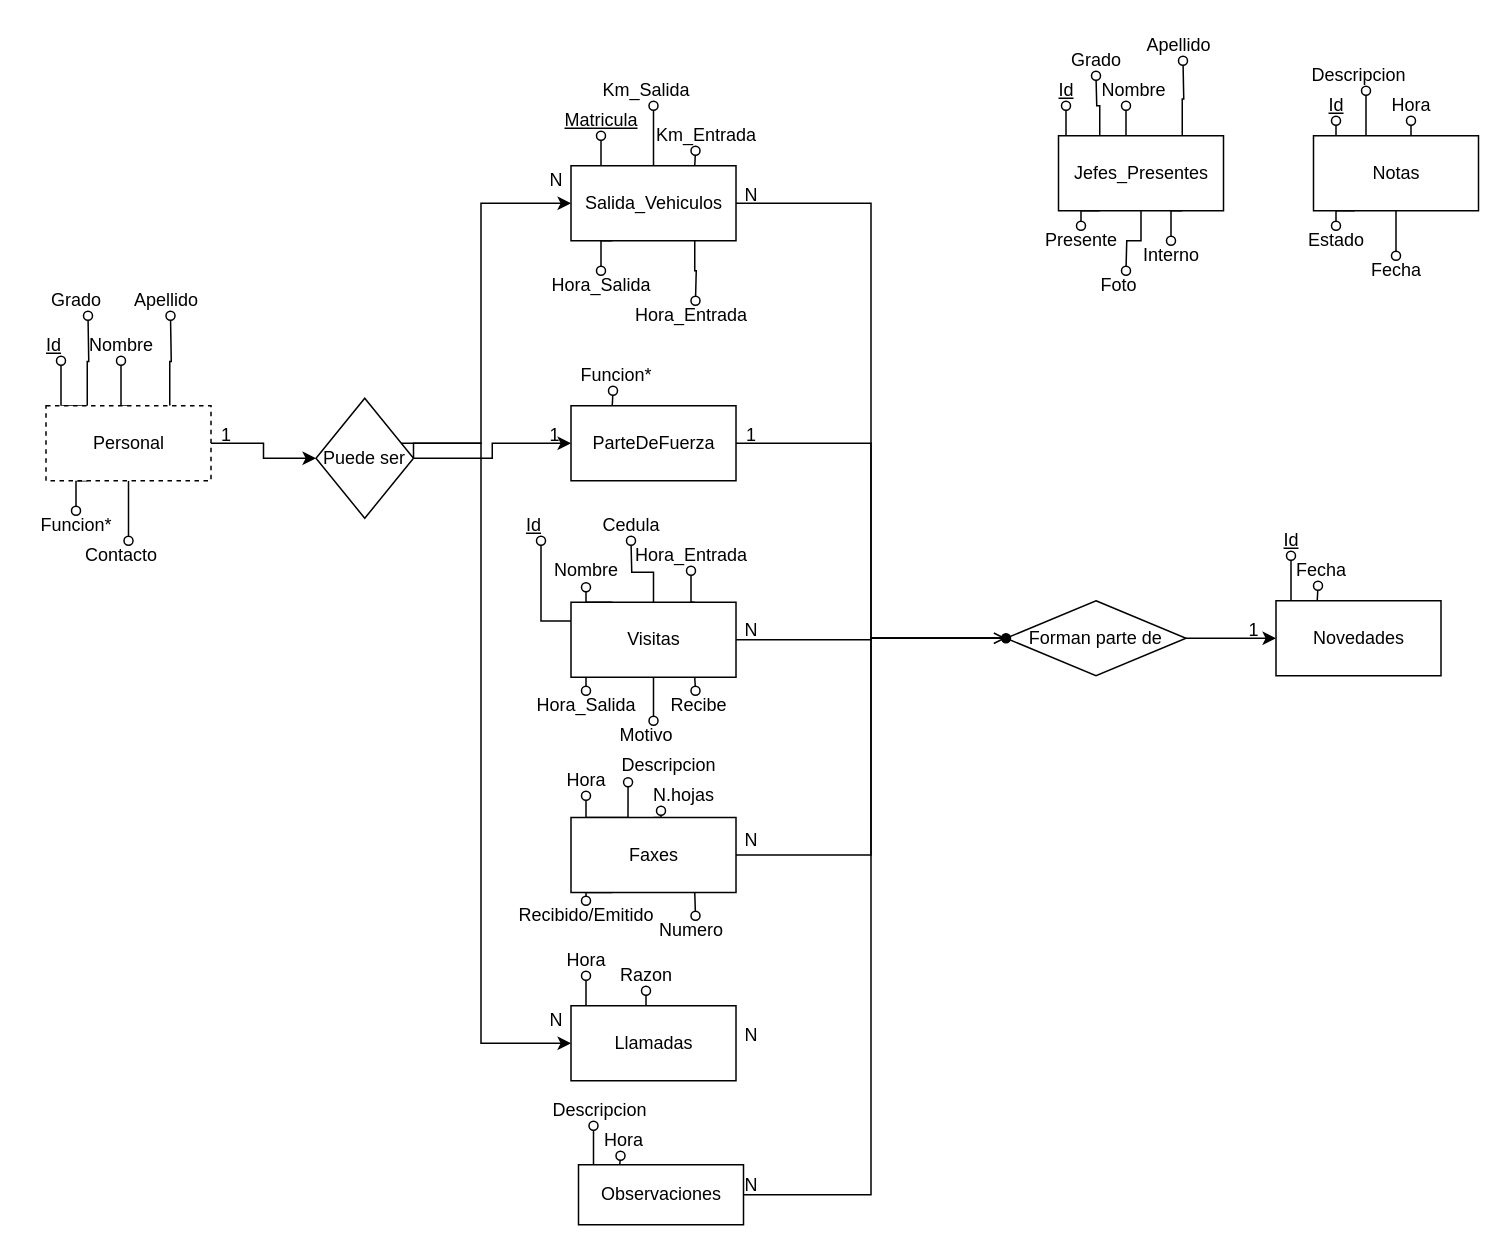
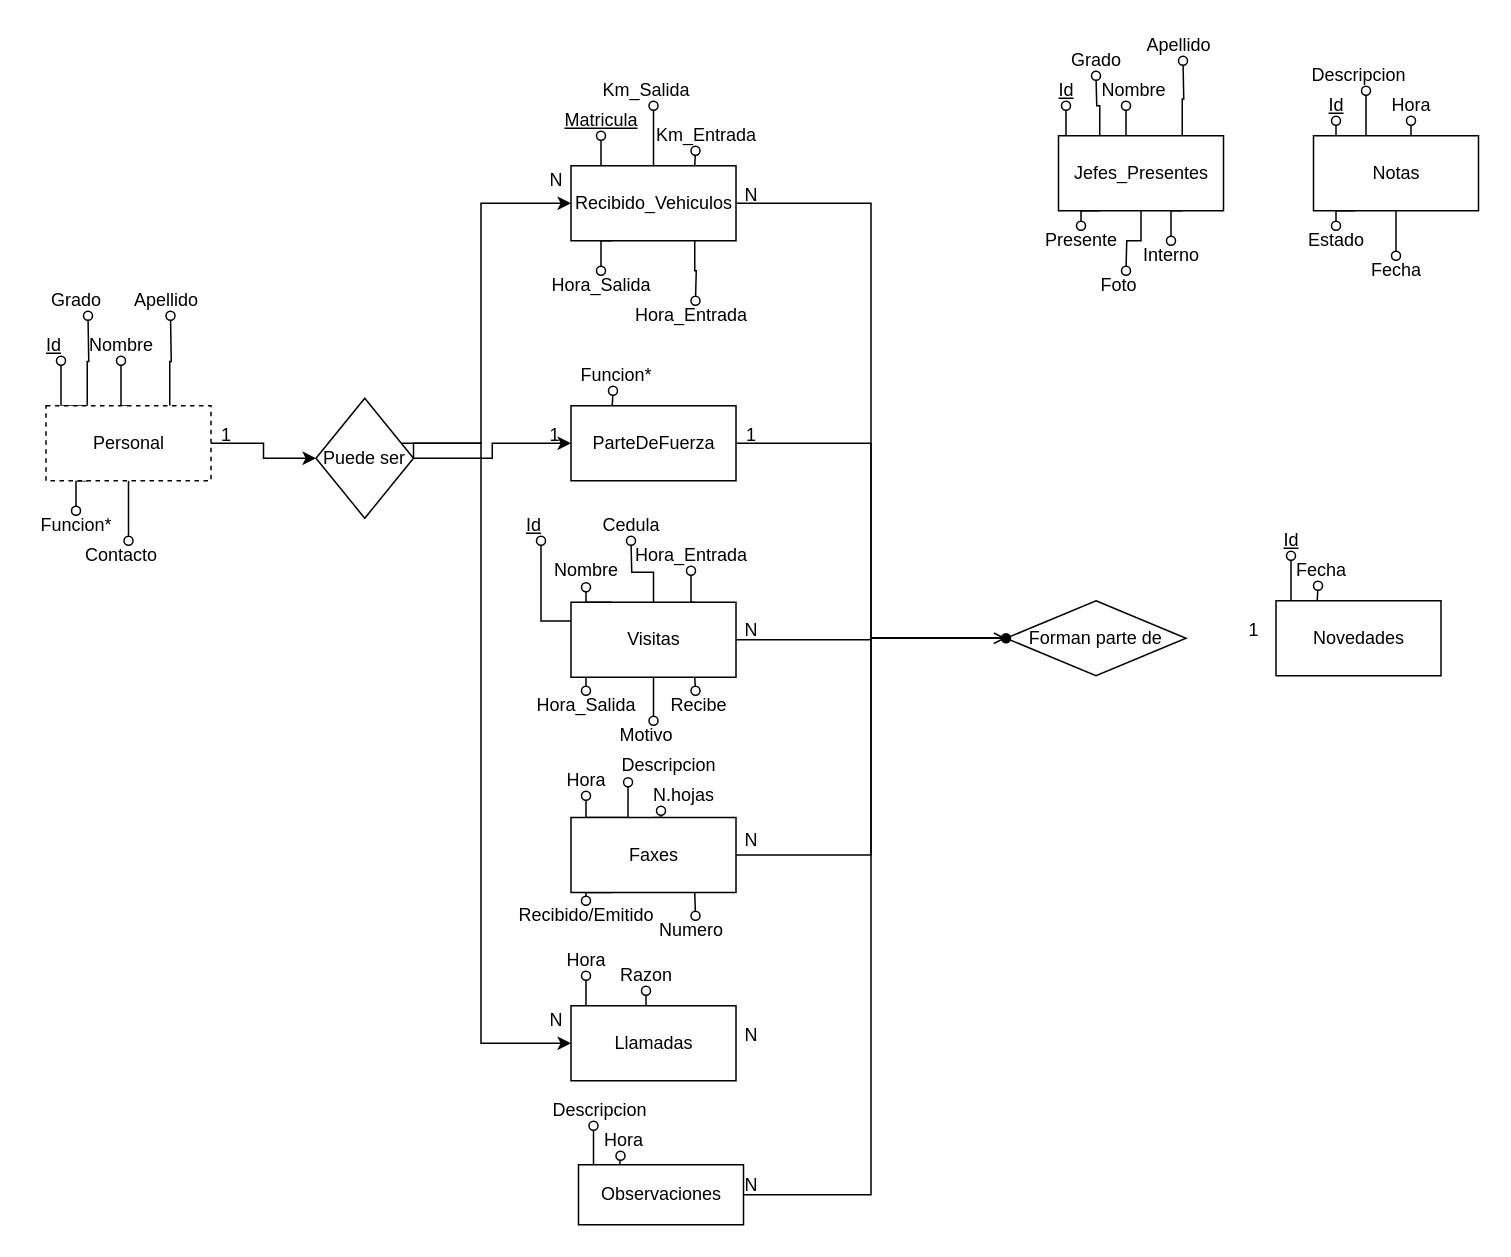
(654, 203) -> (654, 203)
(1226, 638) -> none
